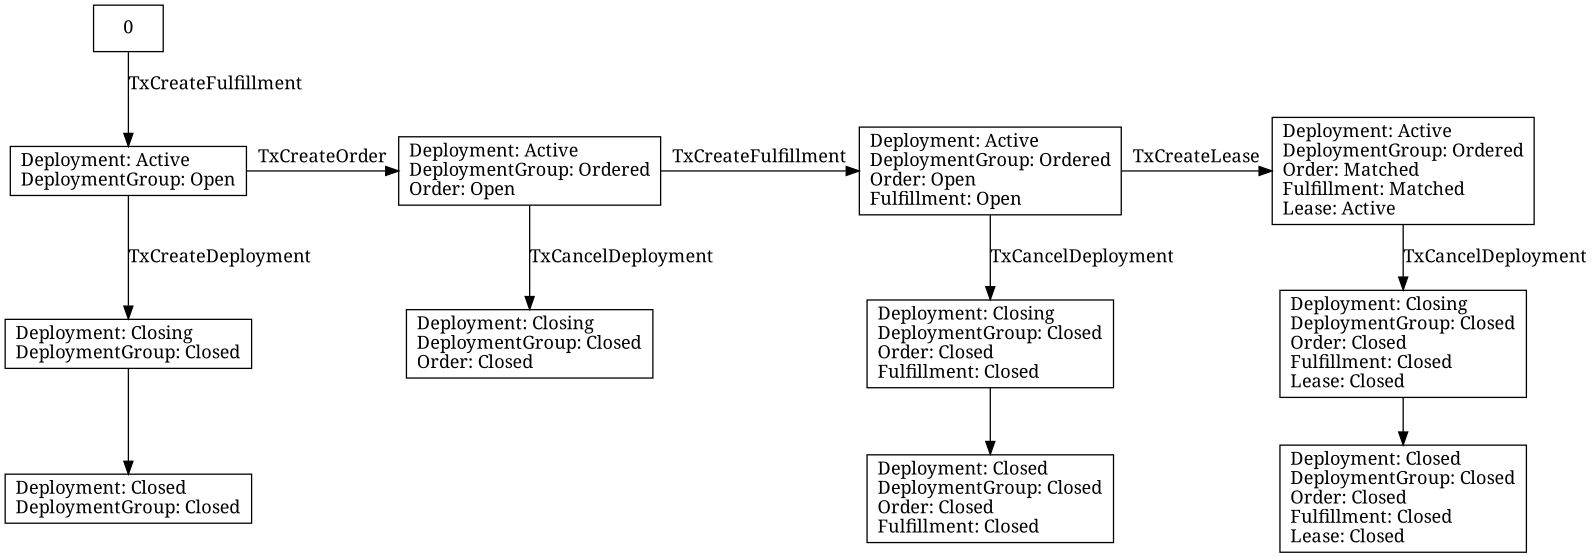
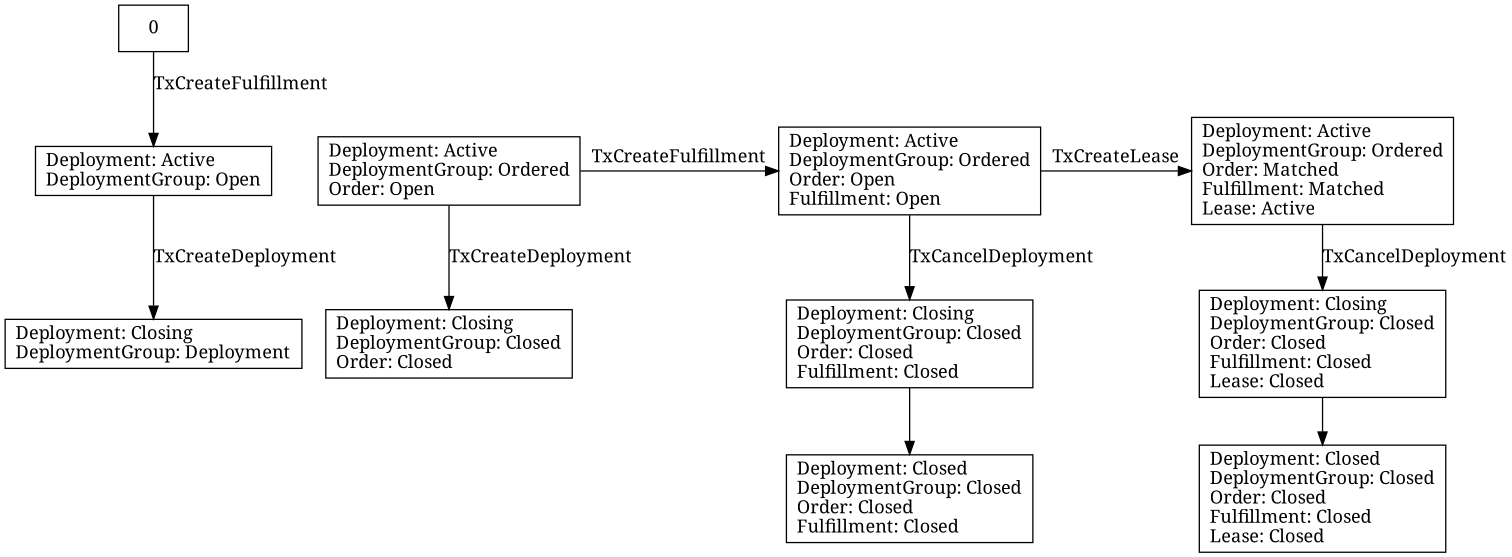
(316, 171) -> none
(622, 257) -> (541, 257)
(128, 344) -> (154, 344)
(128, 499) -> none
